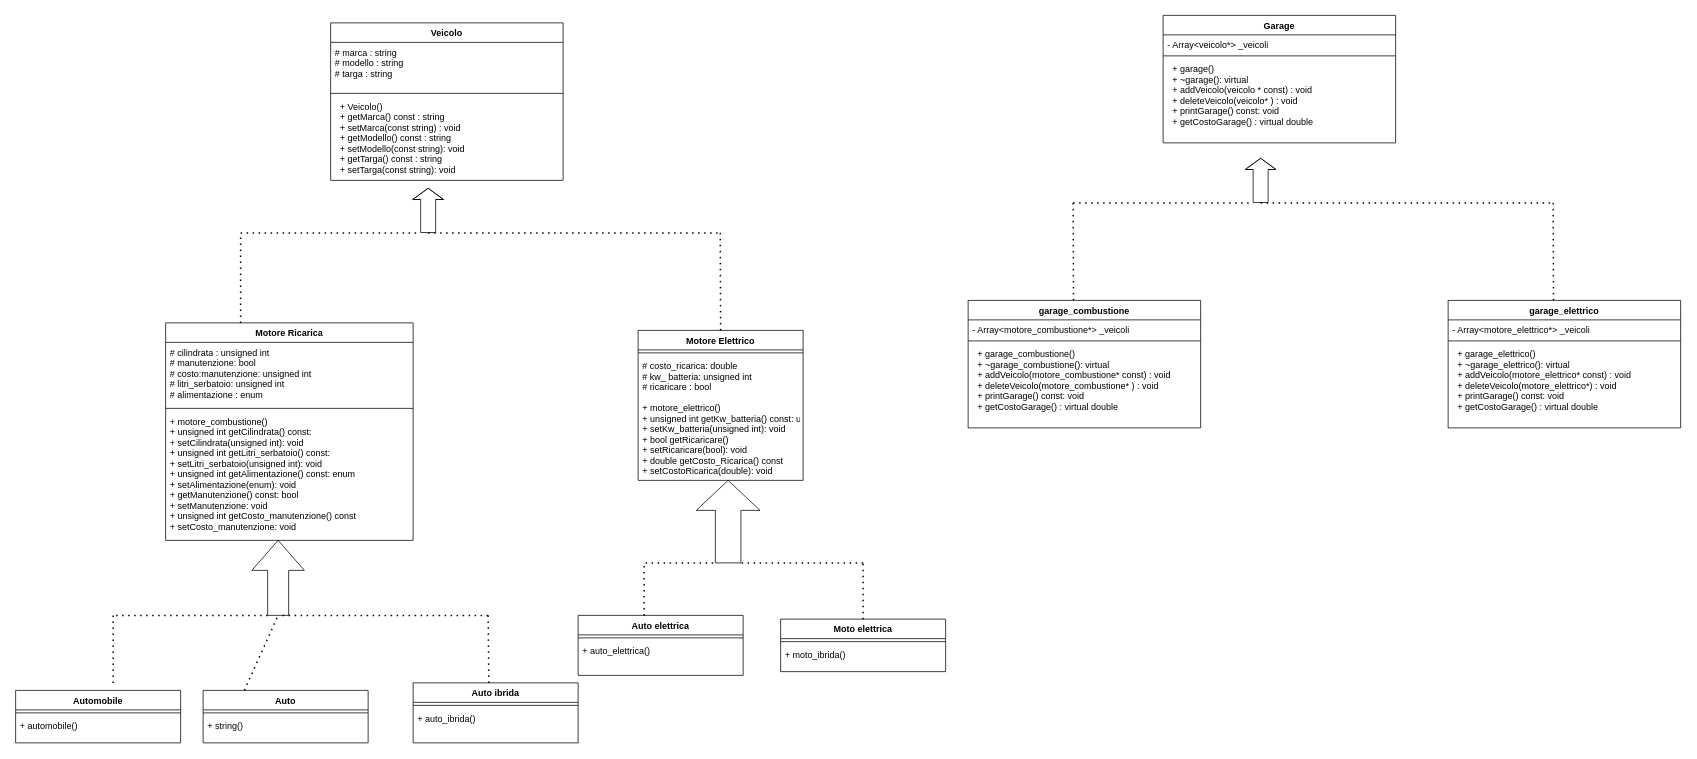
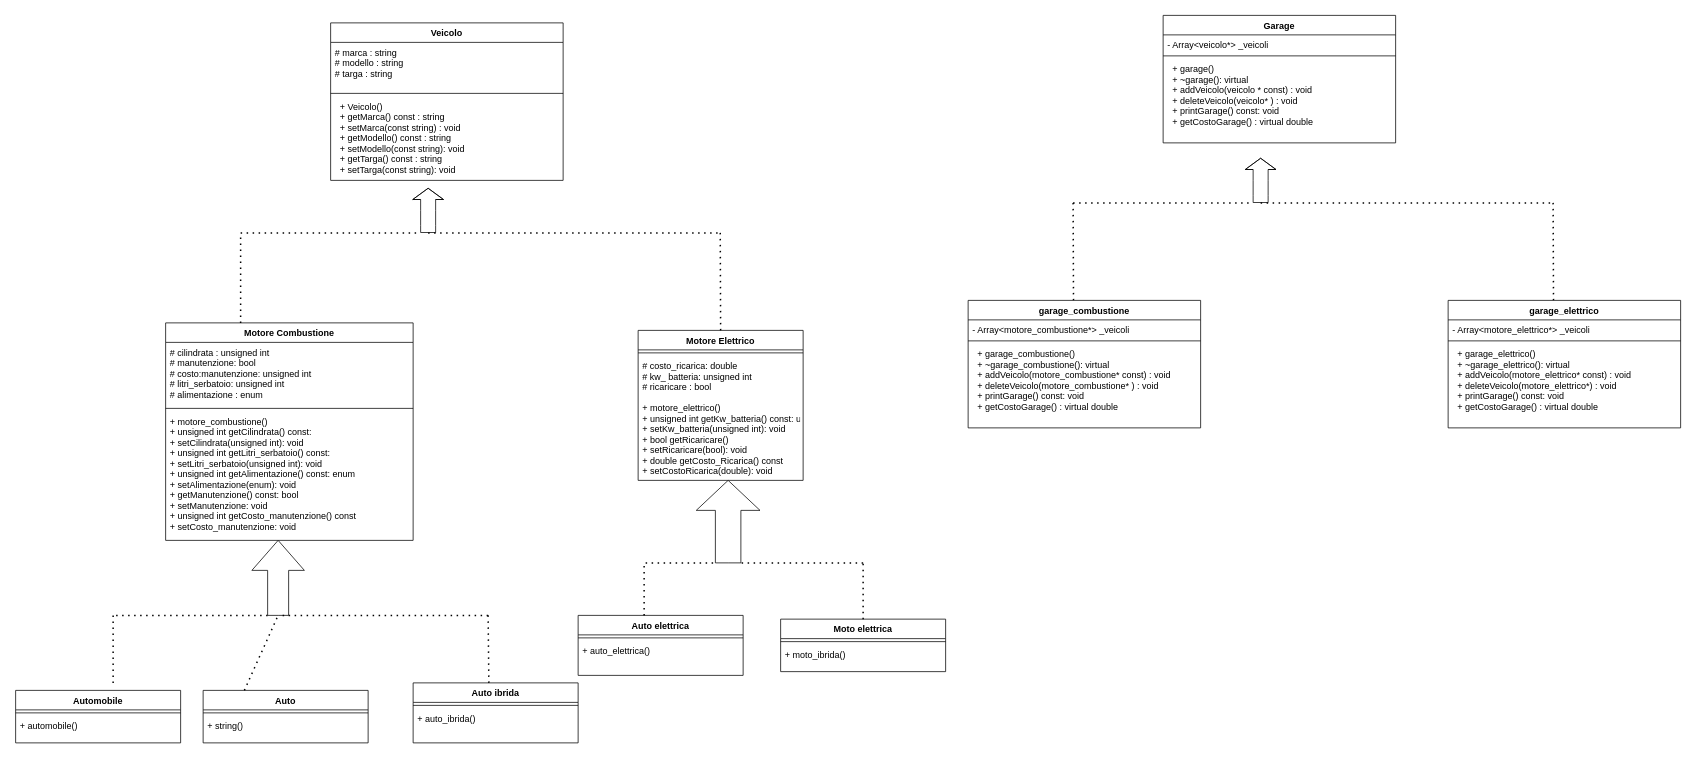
(289, 333) -> (289, 333)
